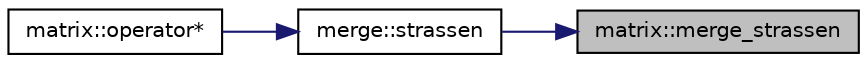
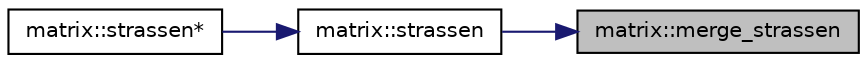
(115, 32) -> (115, 32)
(400, 32) -> (400, 32)
